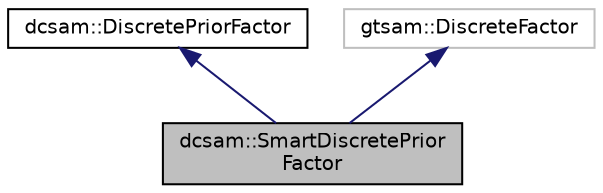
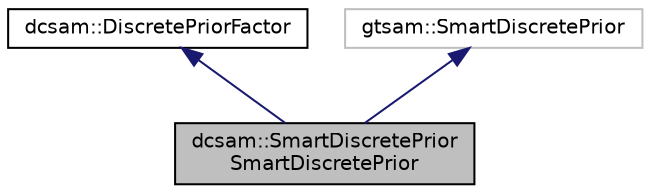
(469, 29) -> (494, 29)
(313, 154) -> (325, 154)
